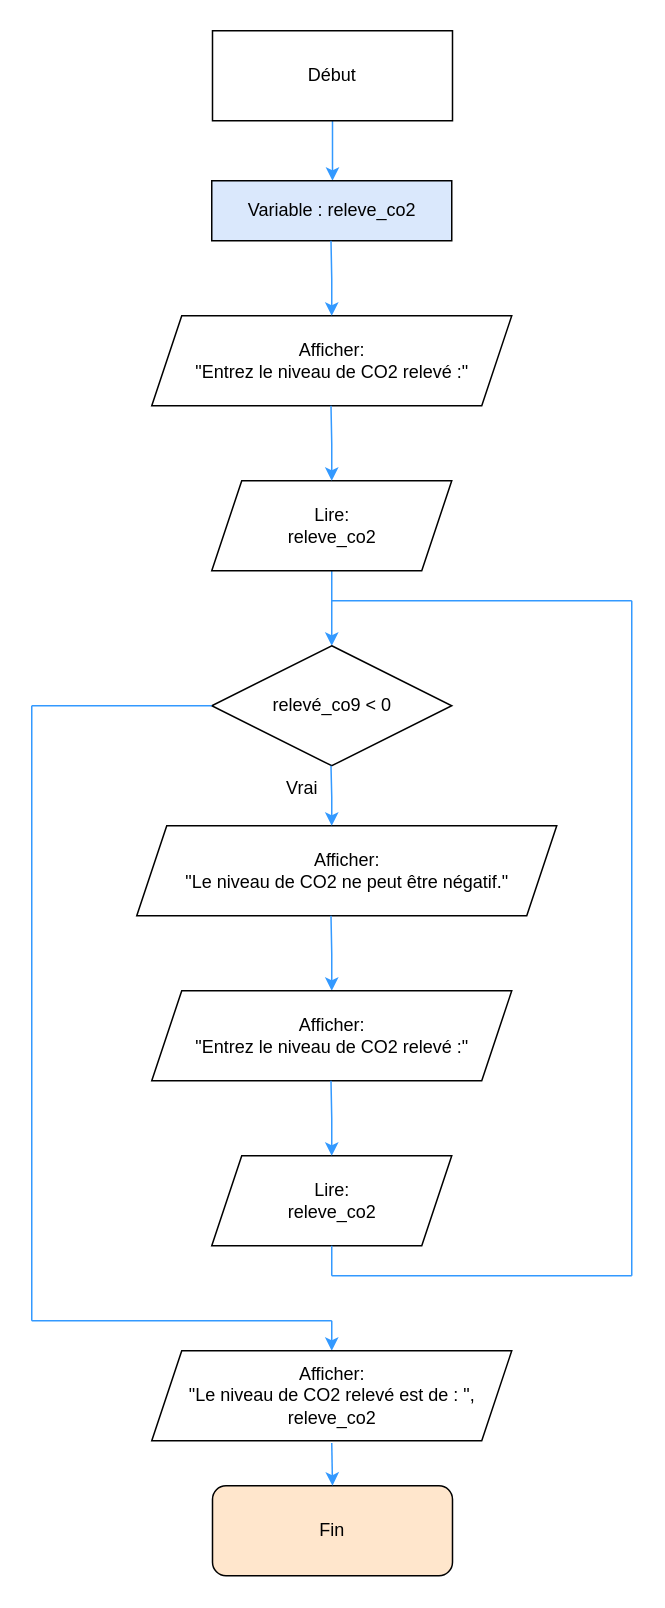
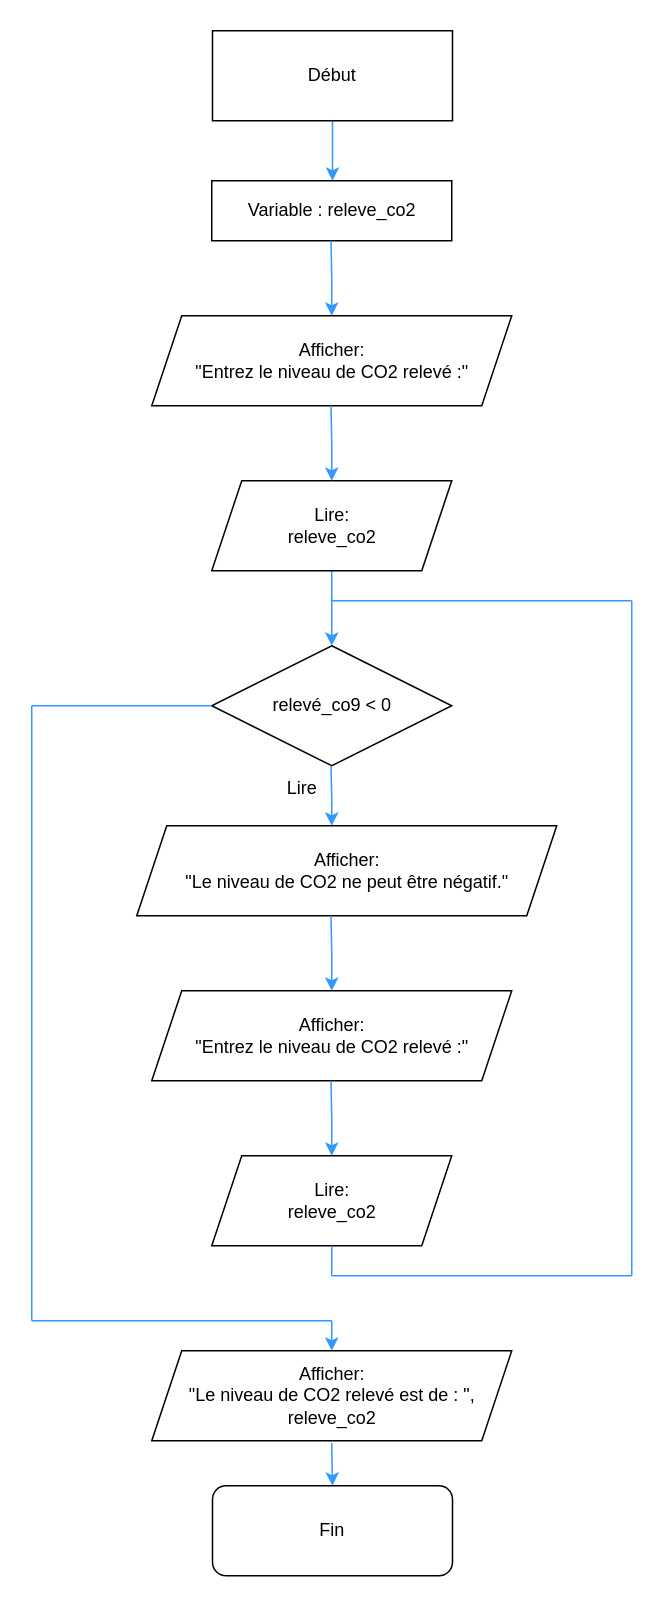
(332, 211) -> (332, 211)
(302, 788) -> (302, 788)
(332, 1531) -> (332, 1531)
